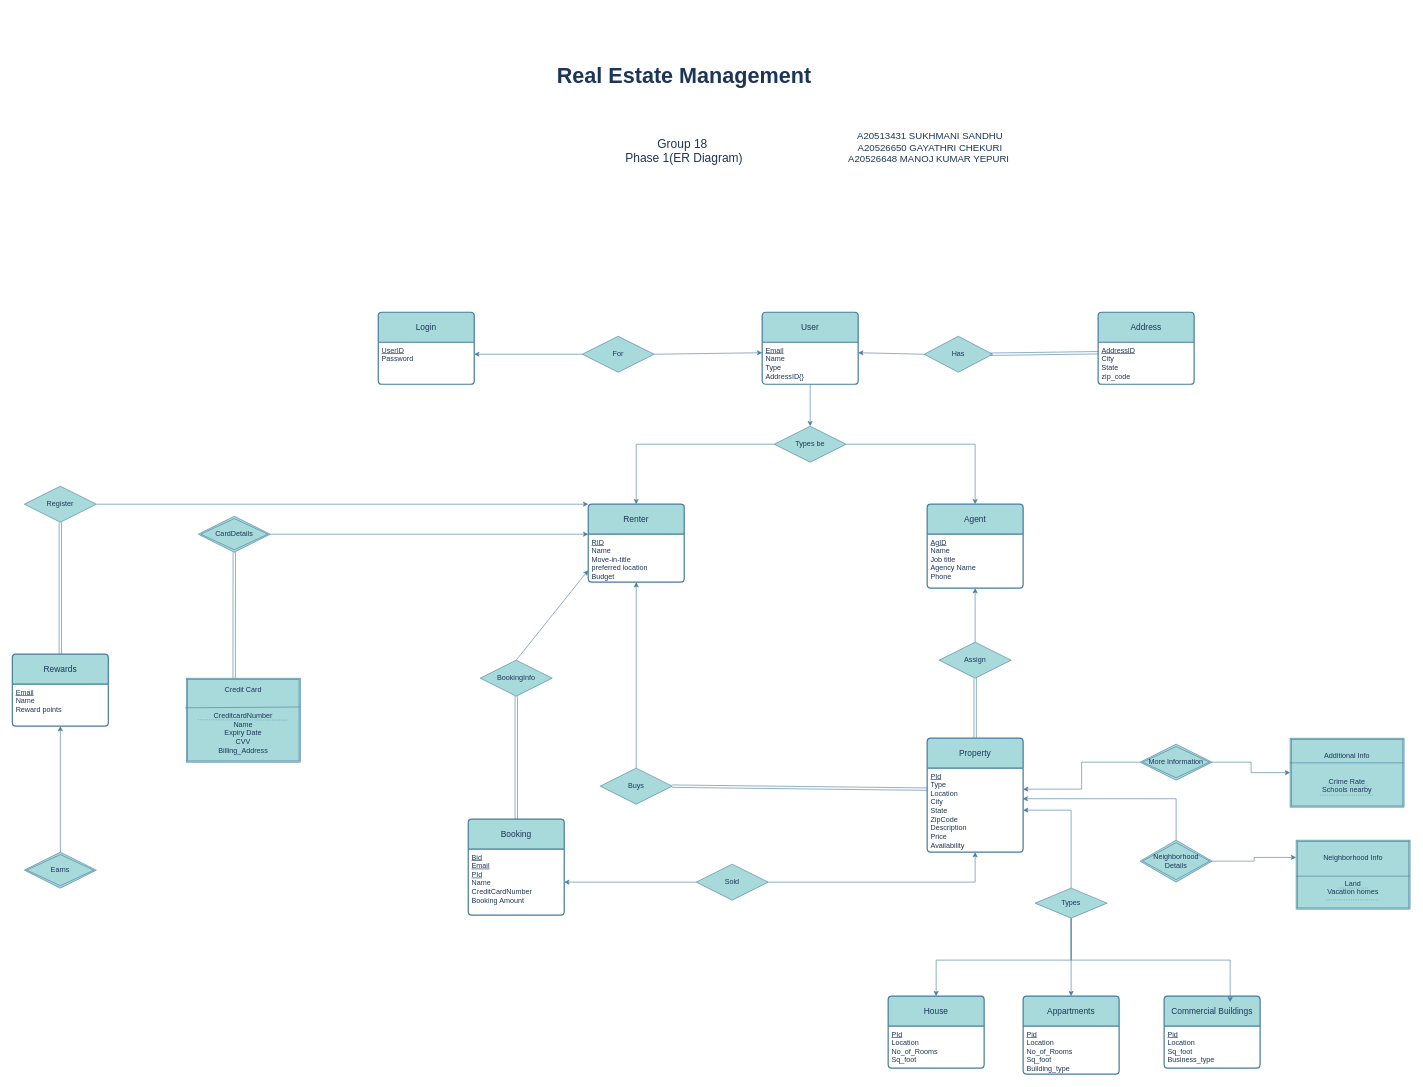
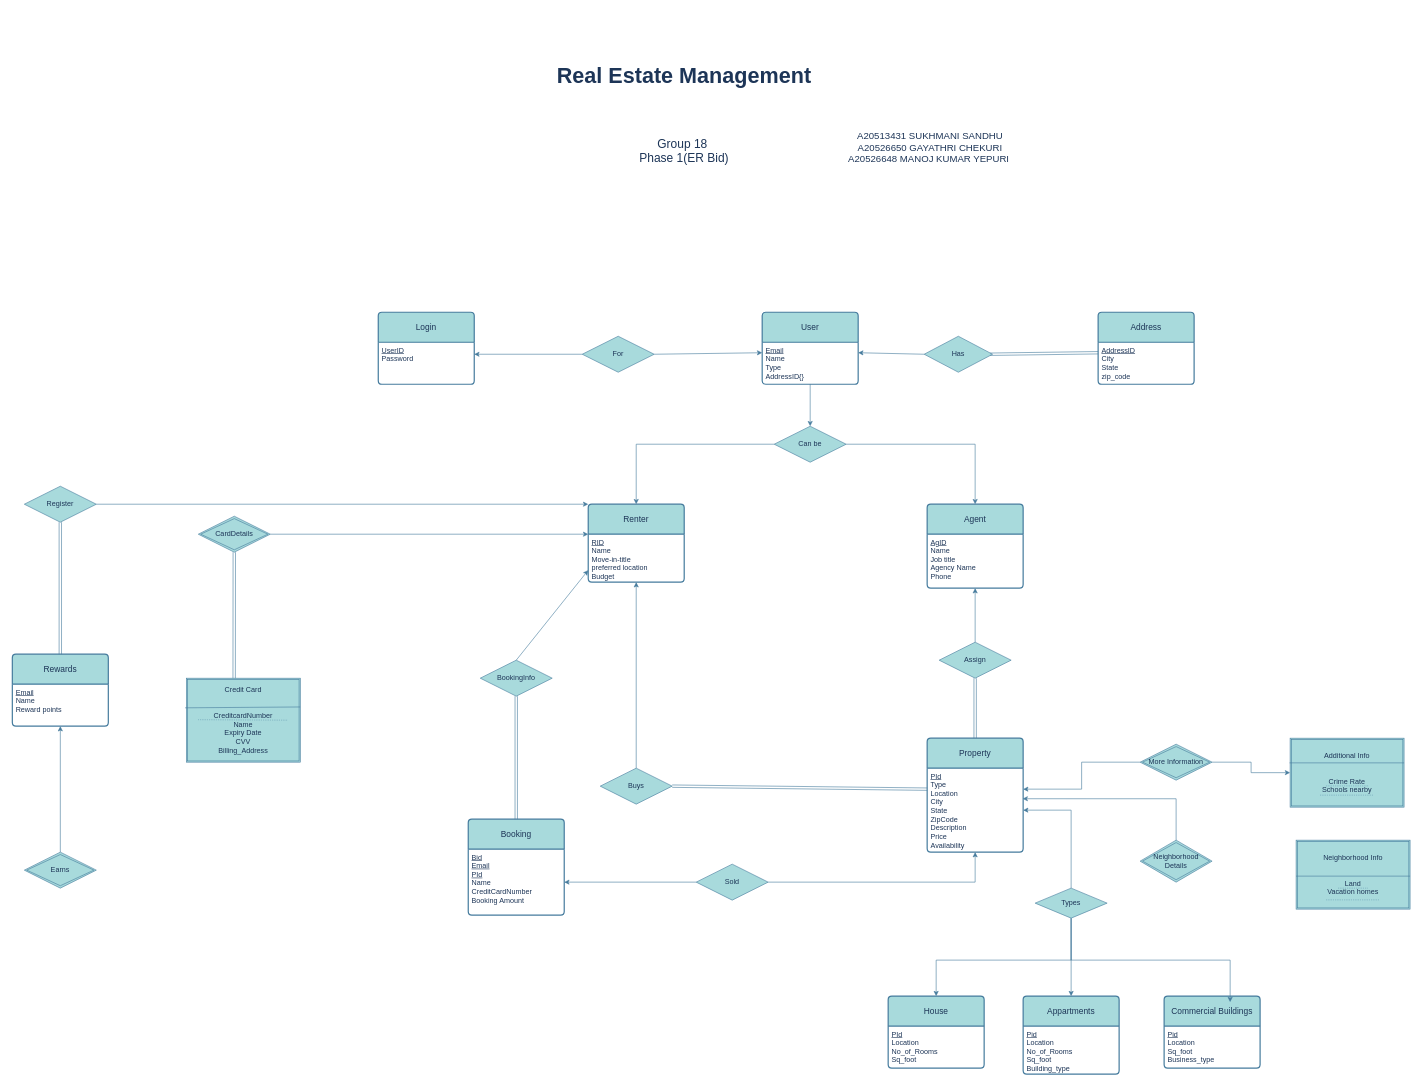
(684, 150) -> (684, 150)
(810, 444) -> (810, 444)
(1272, 858) -> none
